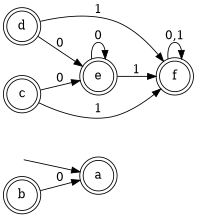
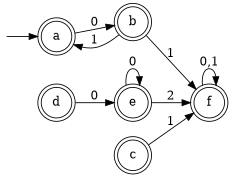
(105, 19) -> (168, 59)
none -> (90, 30)
(137, 70) -> (171, 96)
(56, 86) -> none
(60, 178) -> (95, 40)
